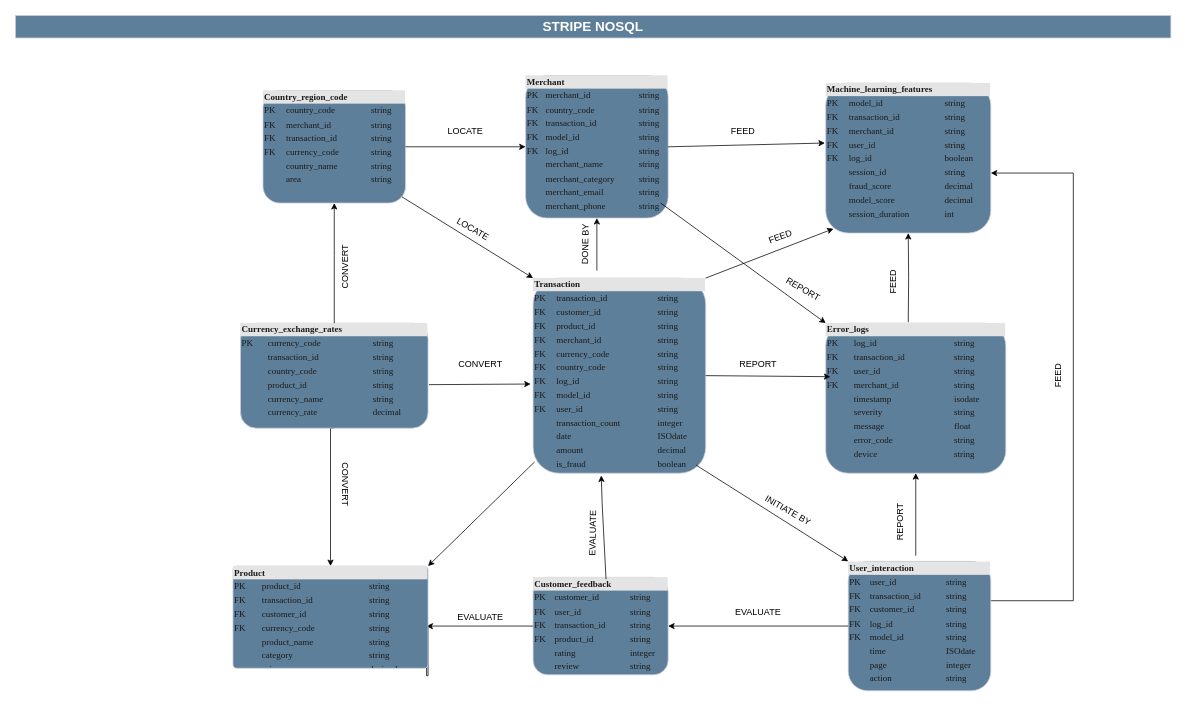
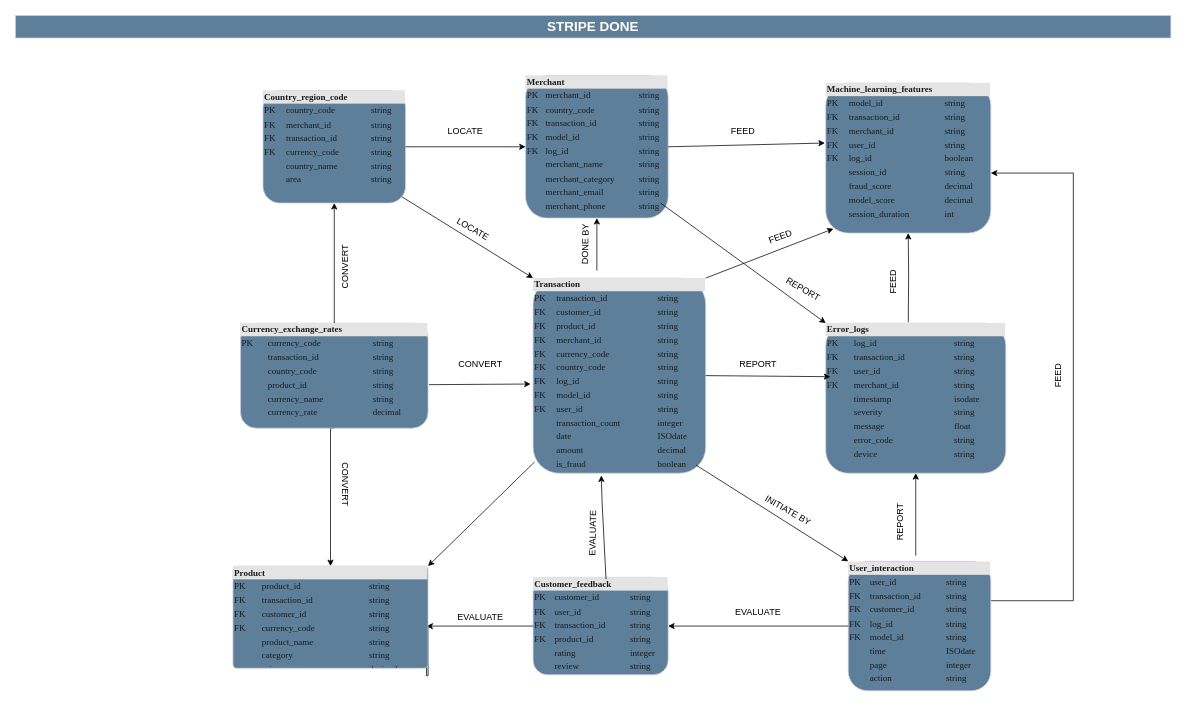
(593, 27) -> (593, 27)
